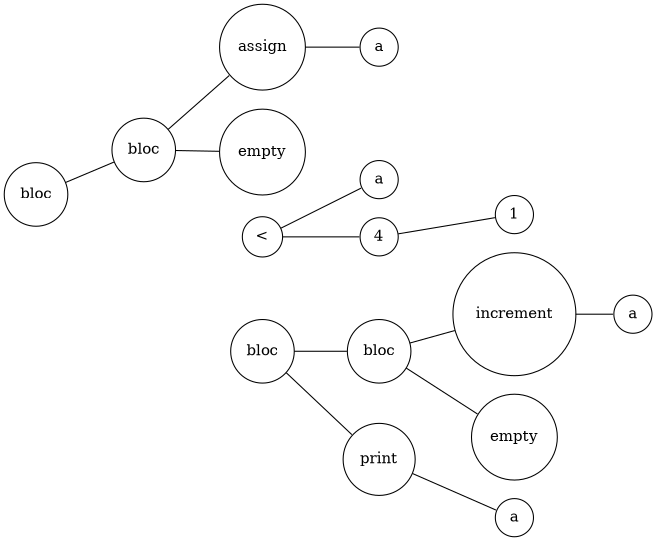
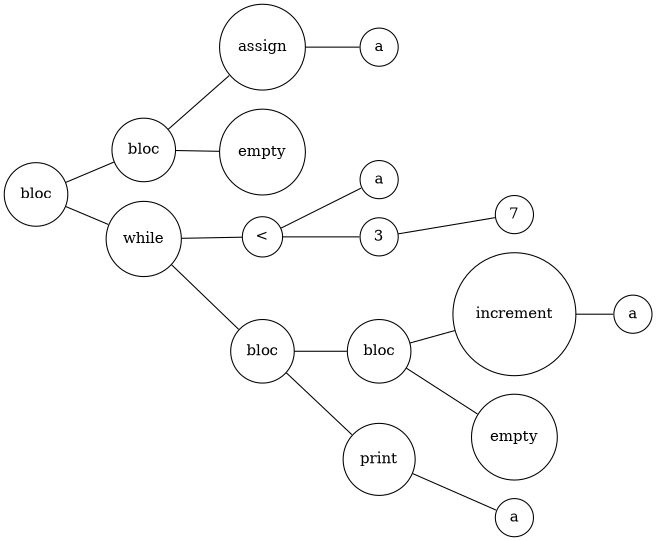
(514, 215) -> (514, 215)
(379, 237) -> (379, 237)
none -> (144, 239)
